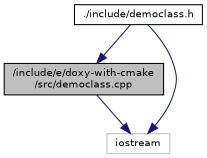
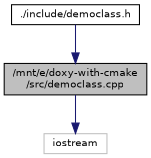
(176, 74) -> none
(84, 79) -> (76, 79)
